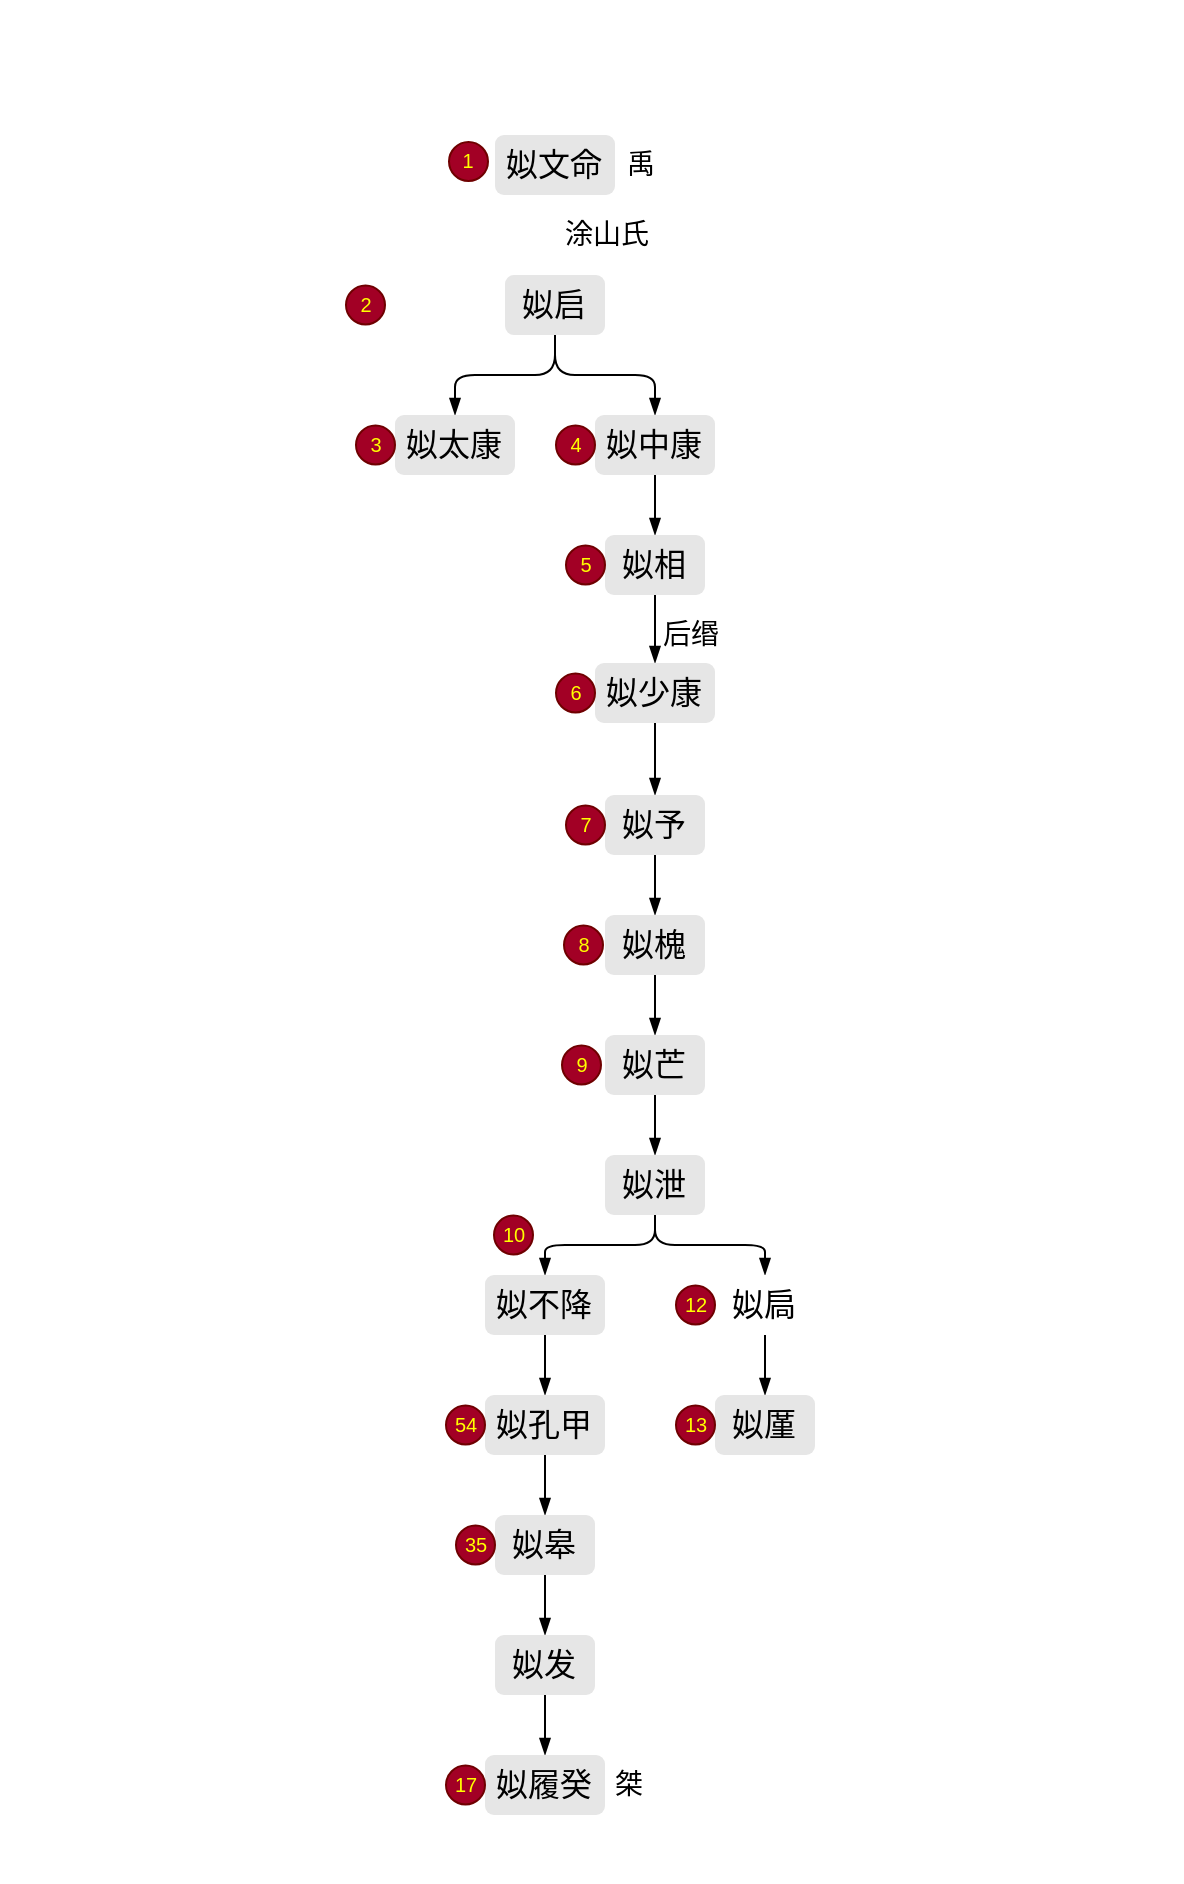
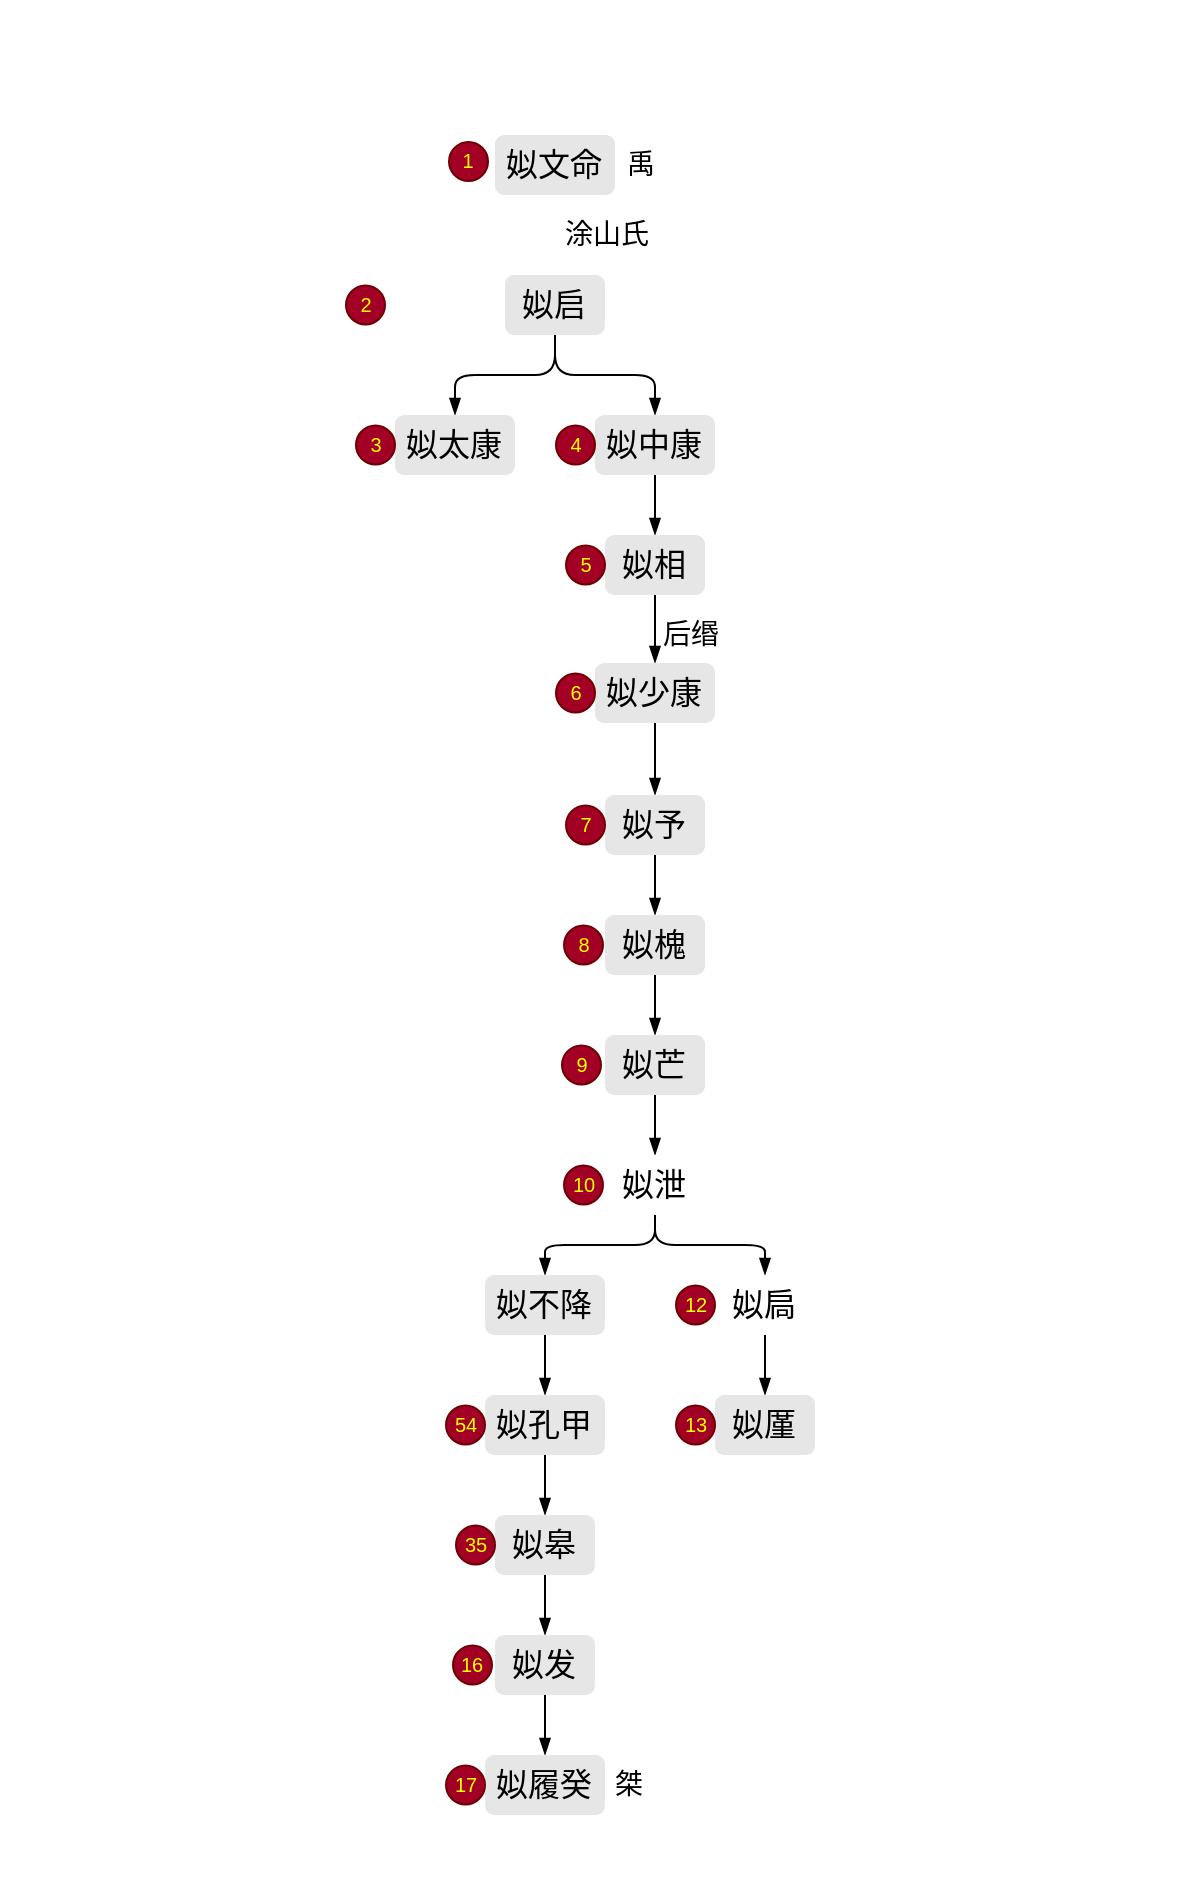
(655, 1185) -> (655, 1185)
(514, 1235) -> (584, 1185)
none -> (473, 1665)
